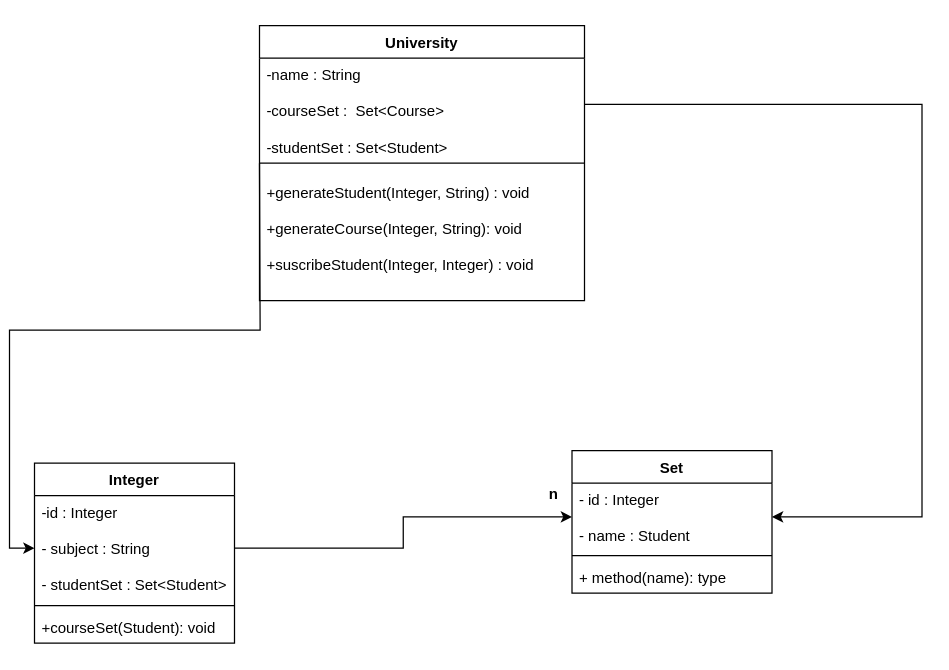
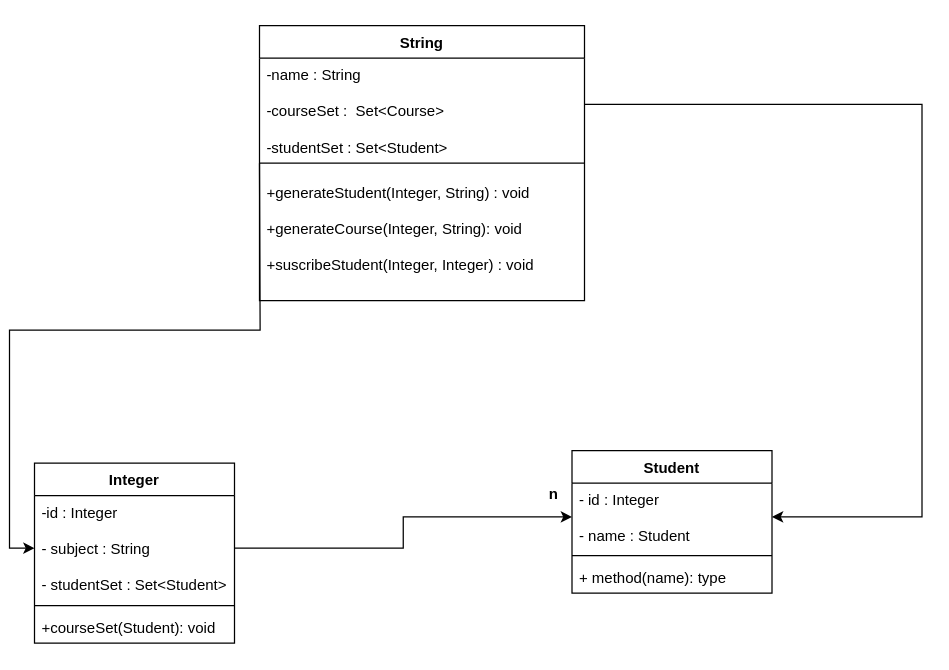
(422, 43) -> (422, 43)
(672, 468) -> (672, 468)
